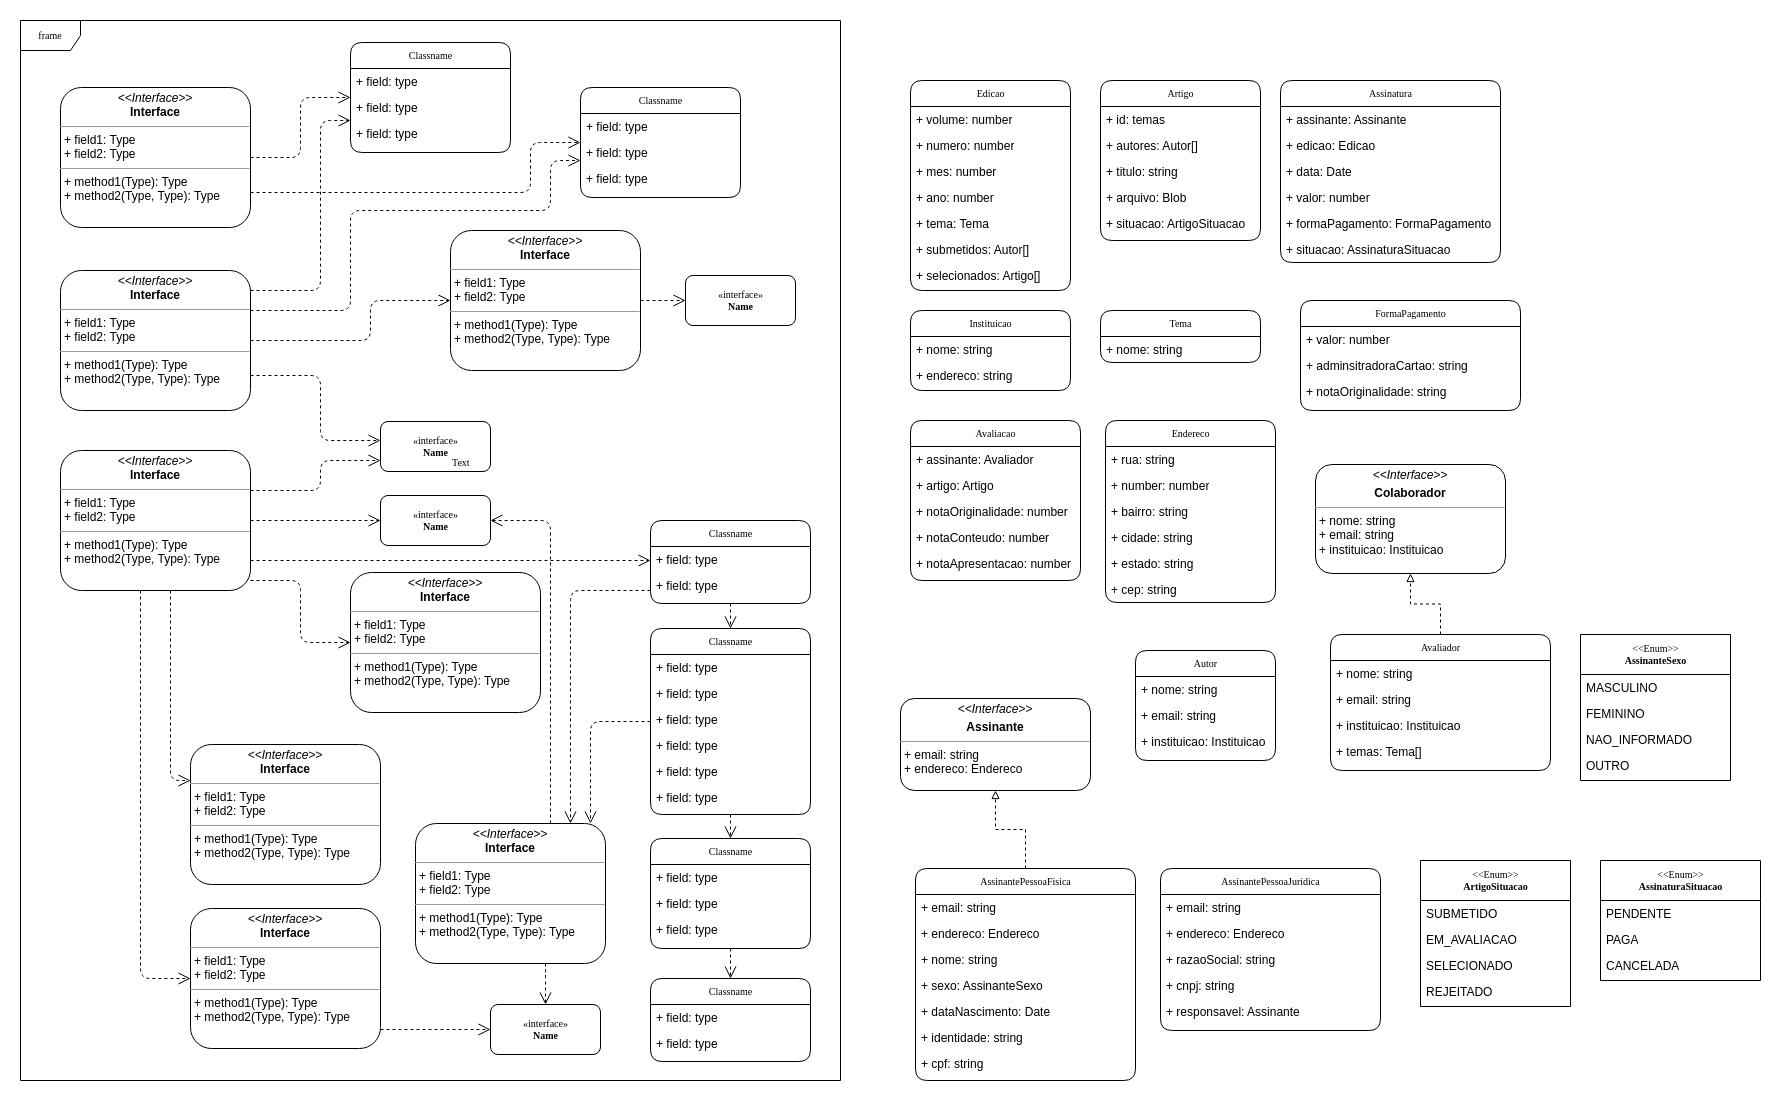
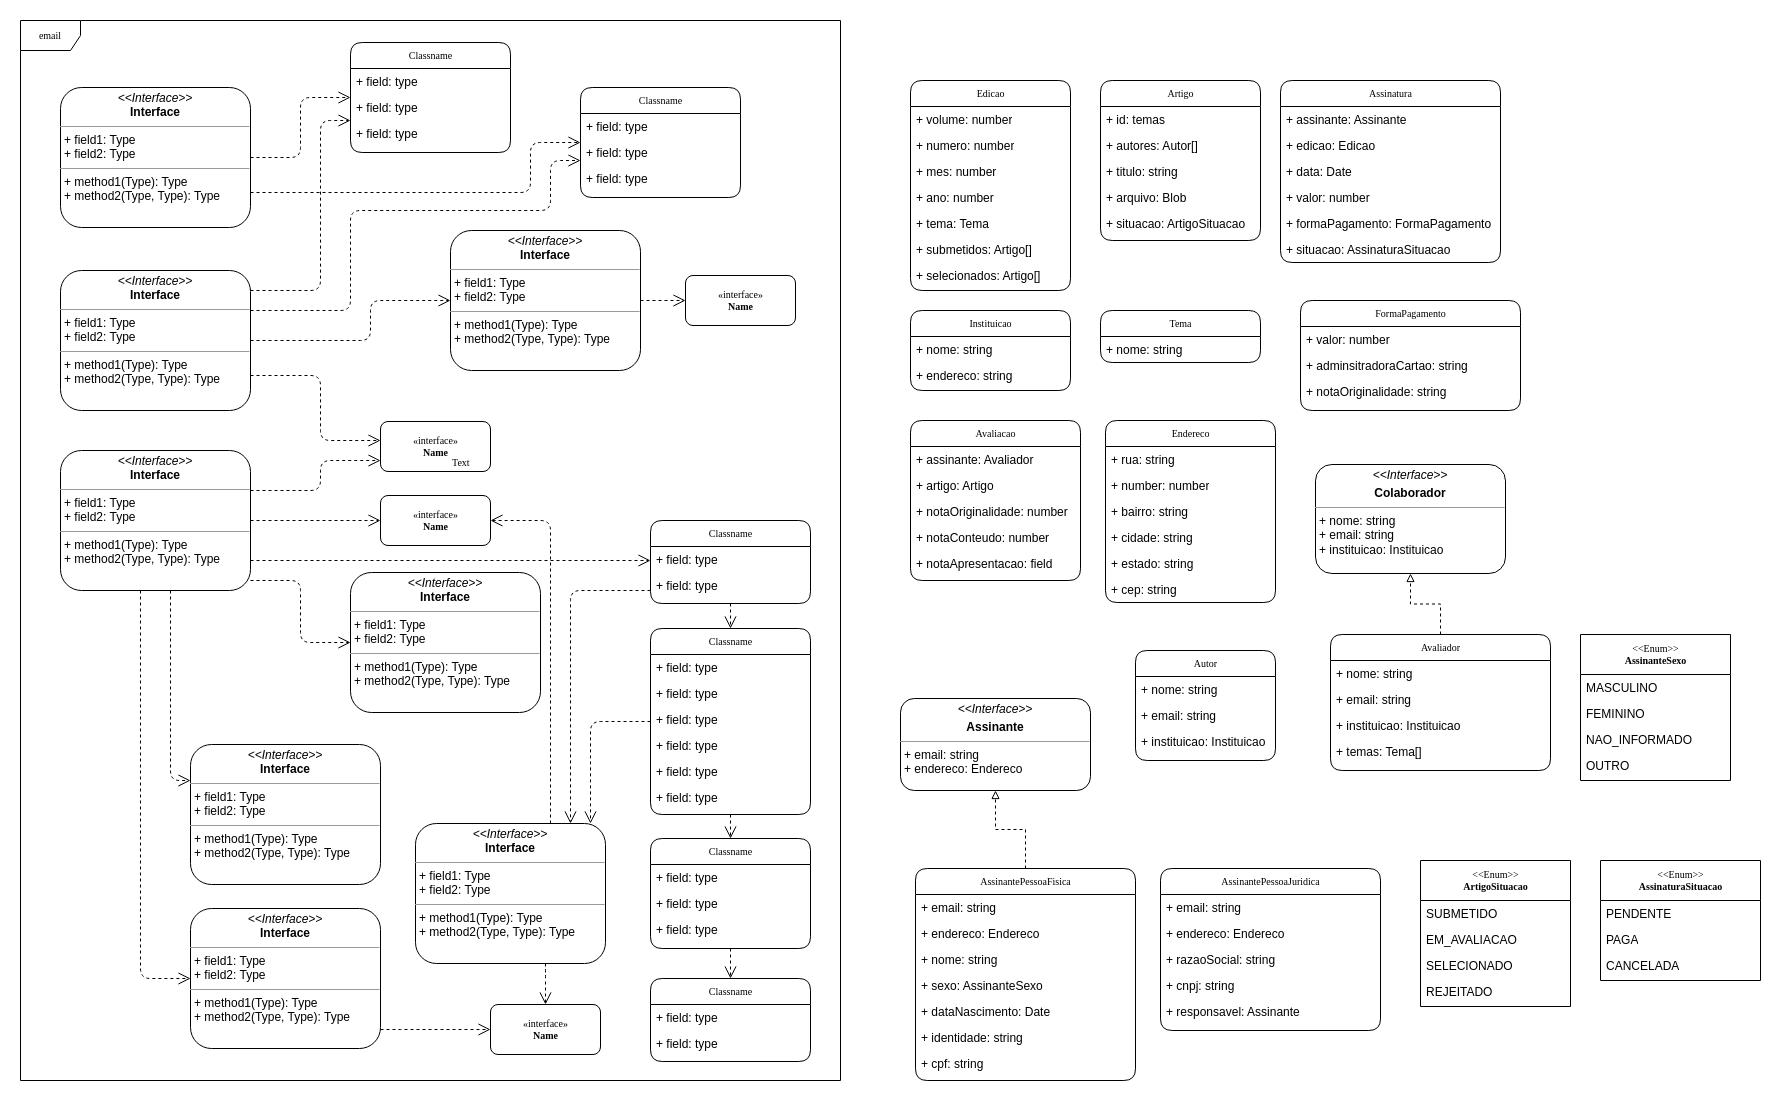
(51, 36) -> (51, 36)
(981, 251) -> (983, 251)
(997, 572) -> (993, 565)
